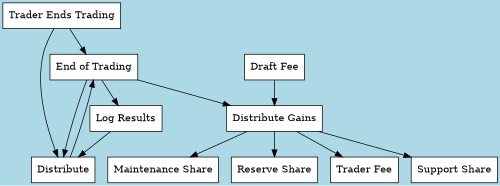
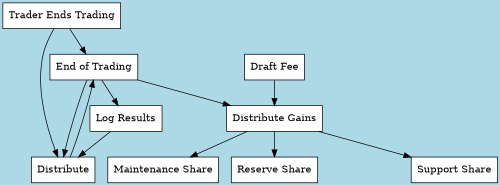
(364, 170) -> none
